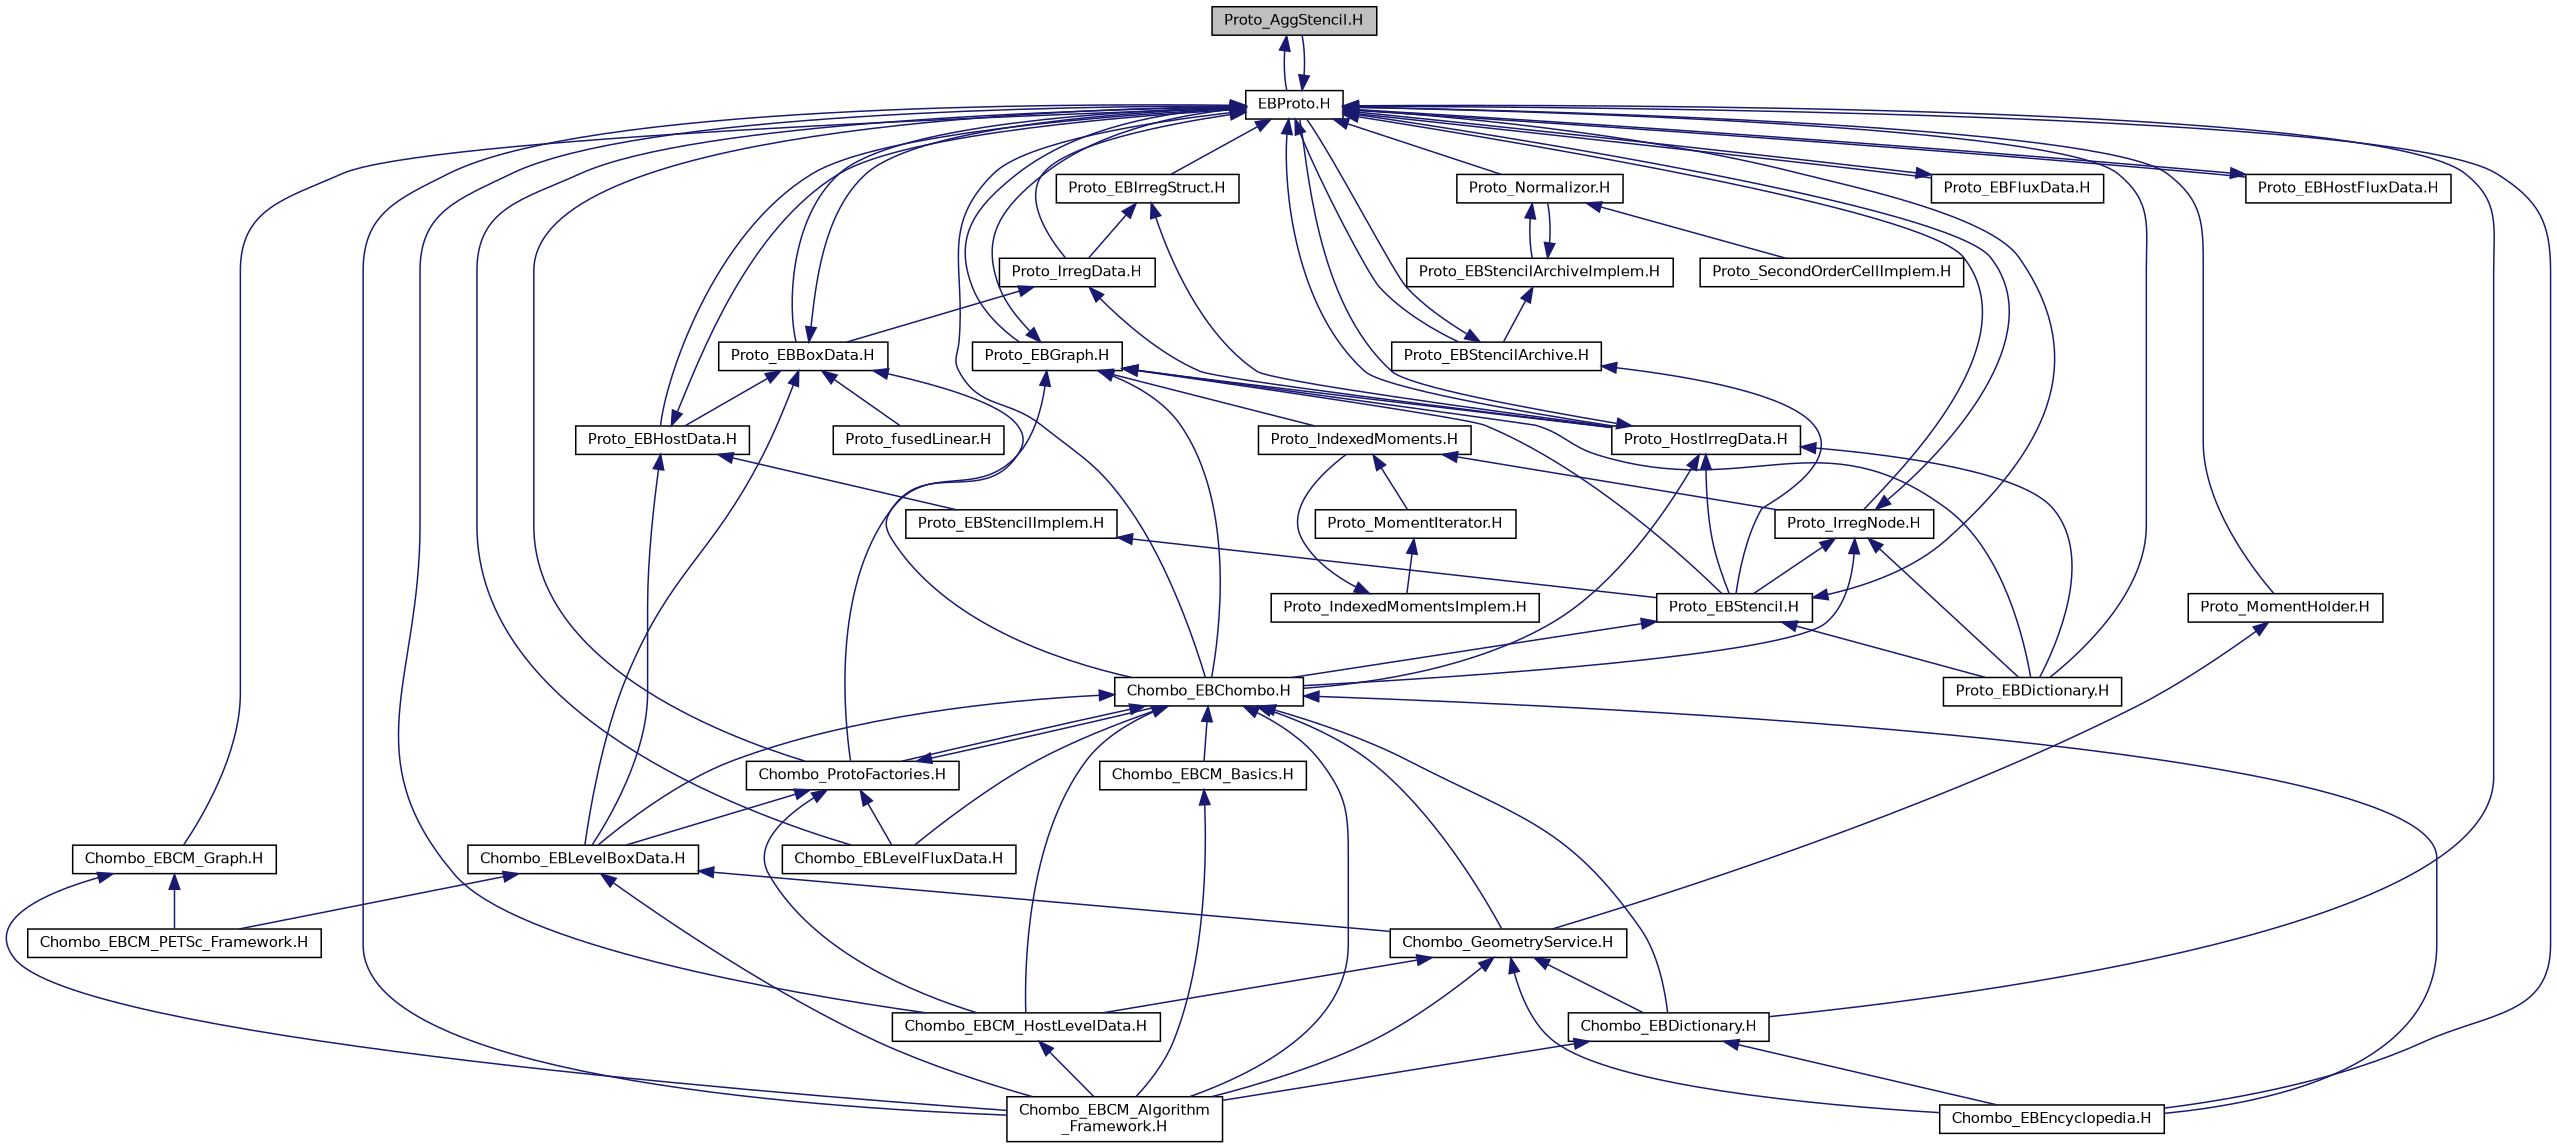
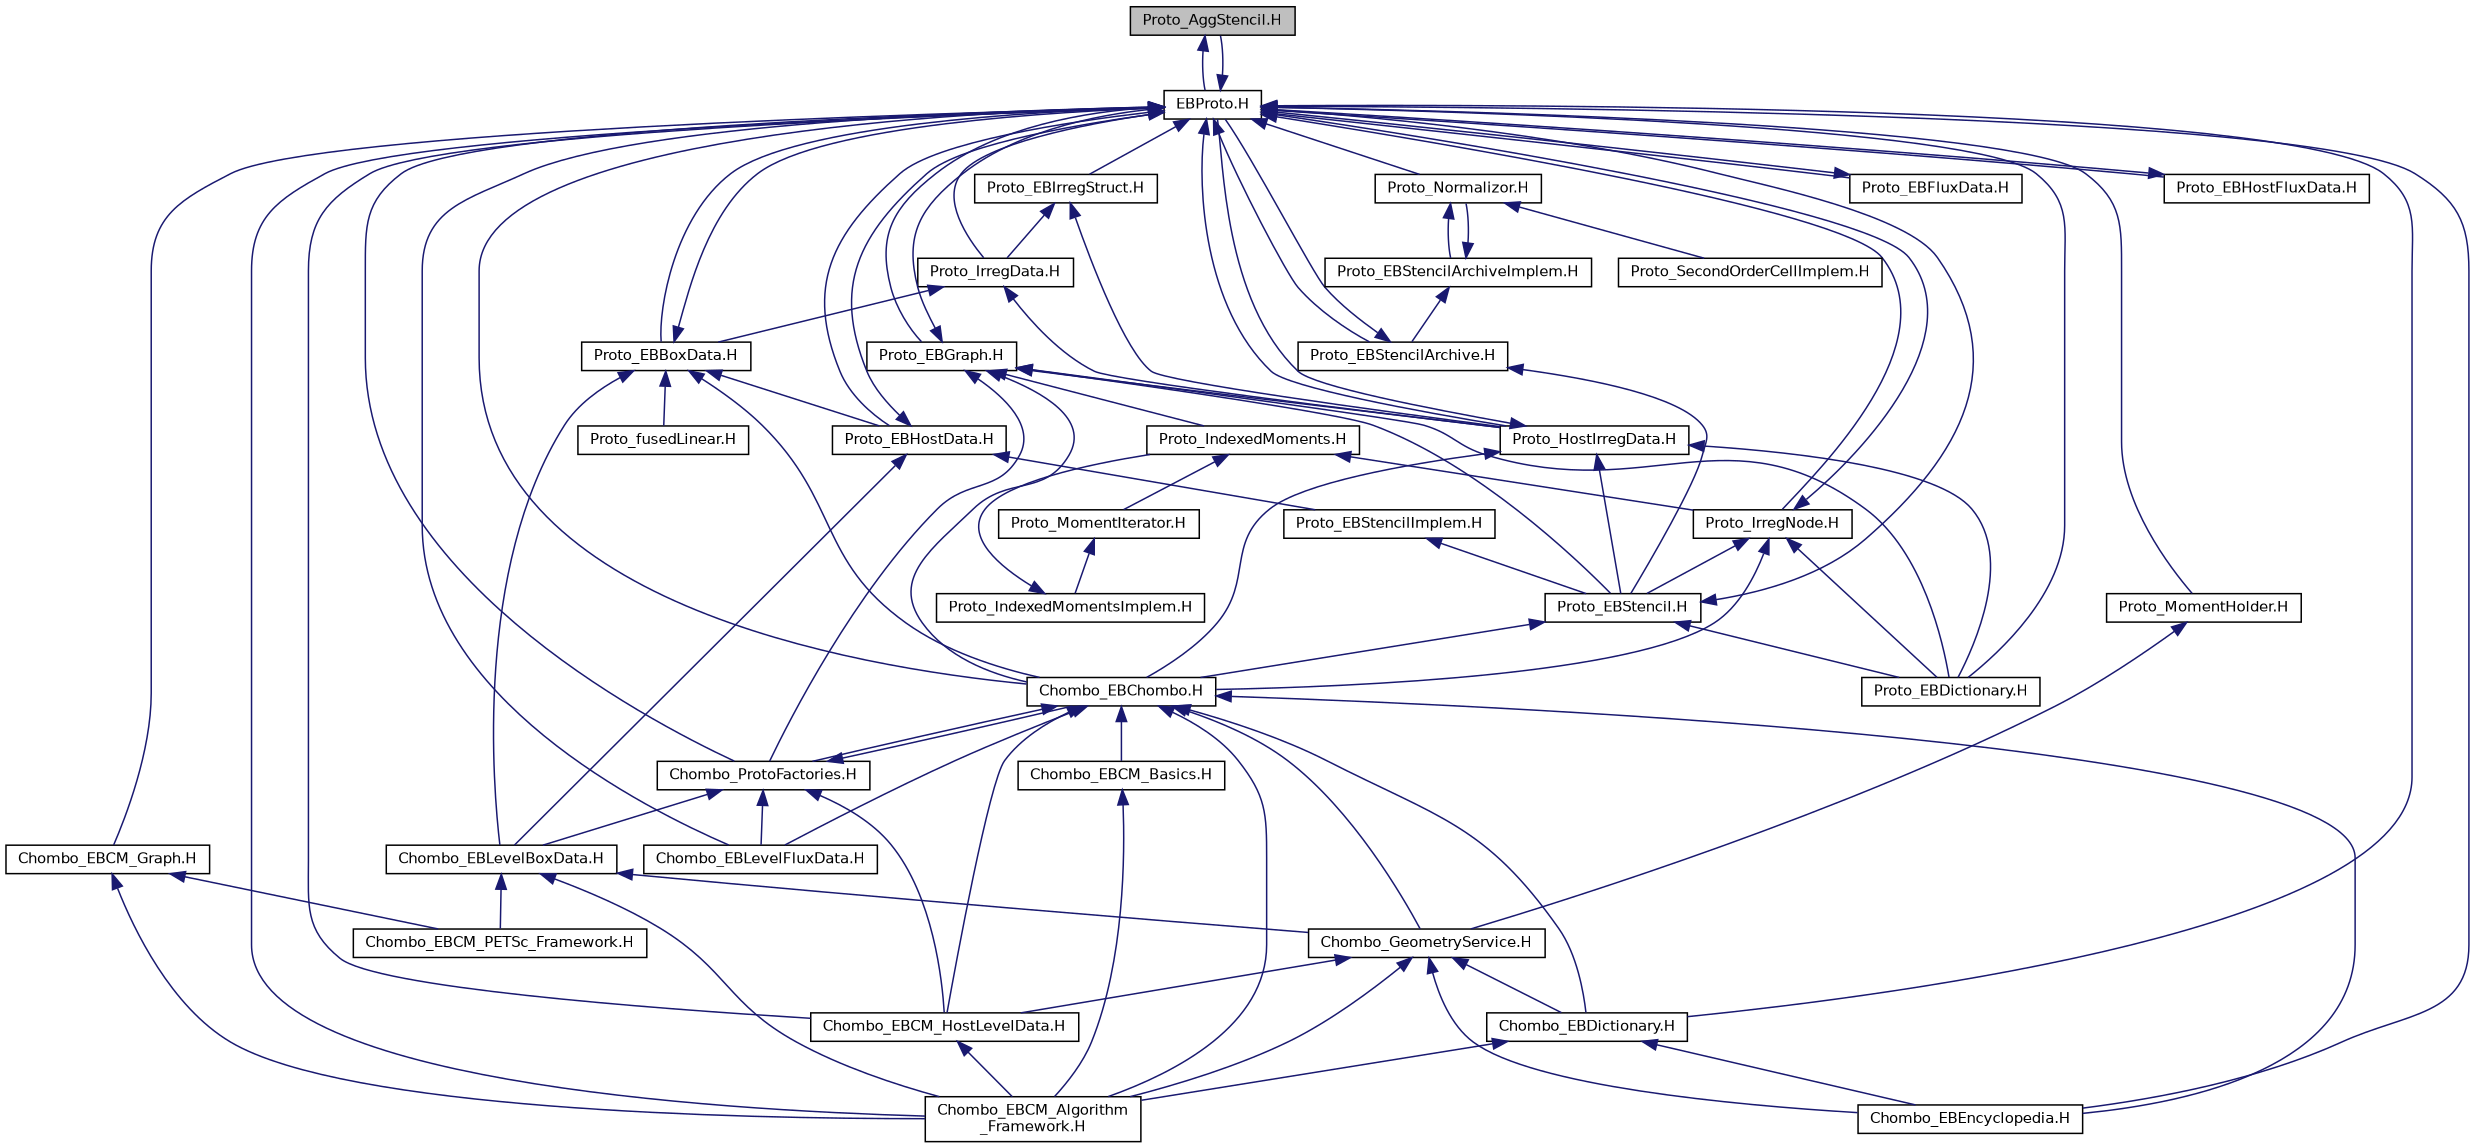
(835, 730) -> none
